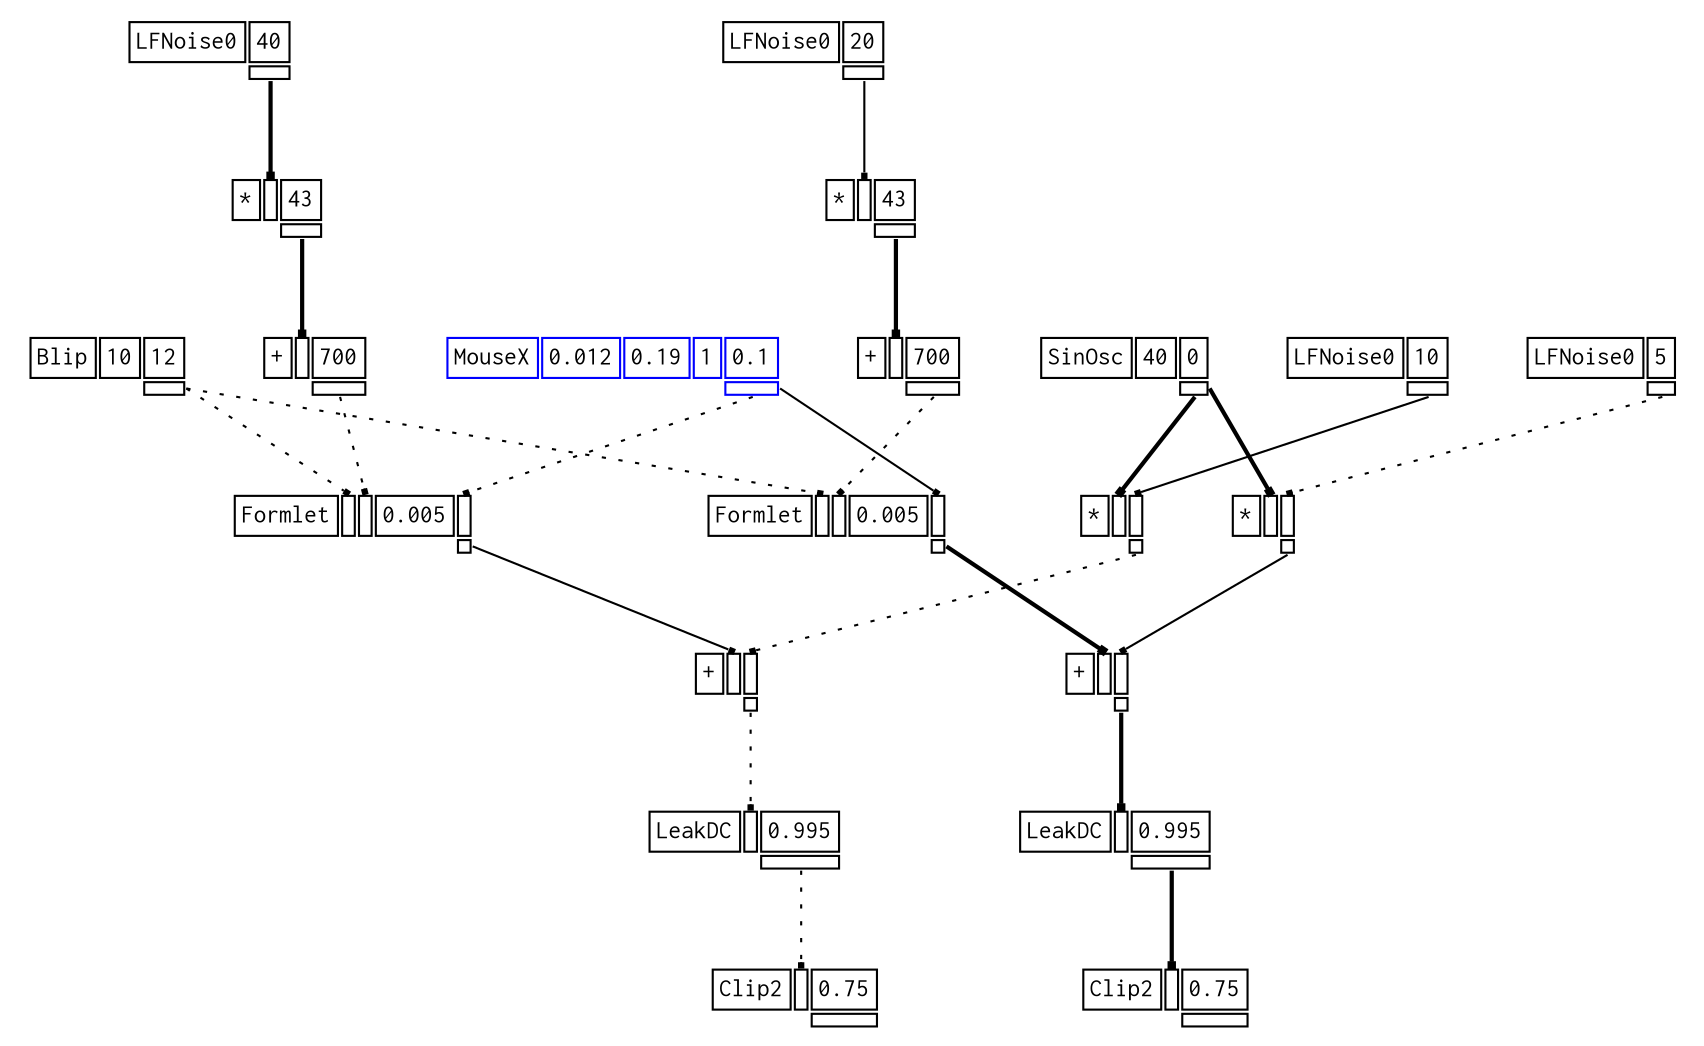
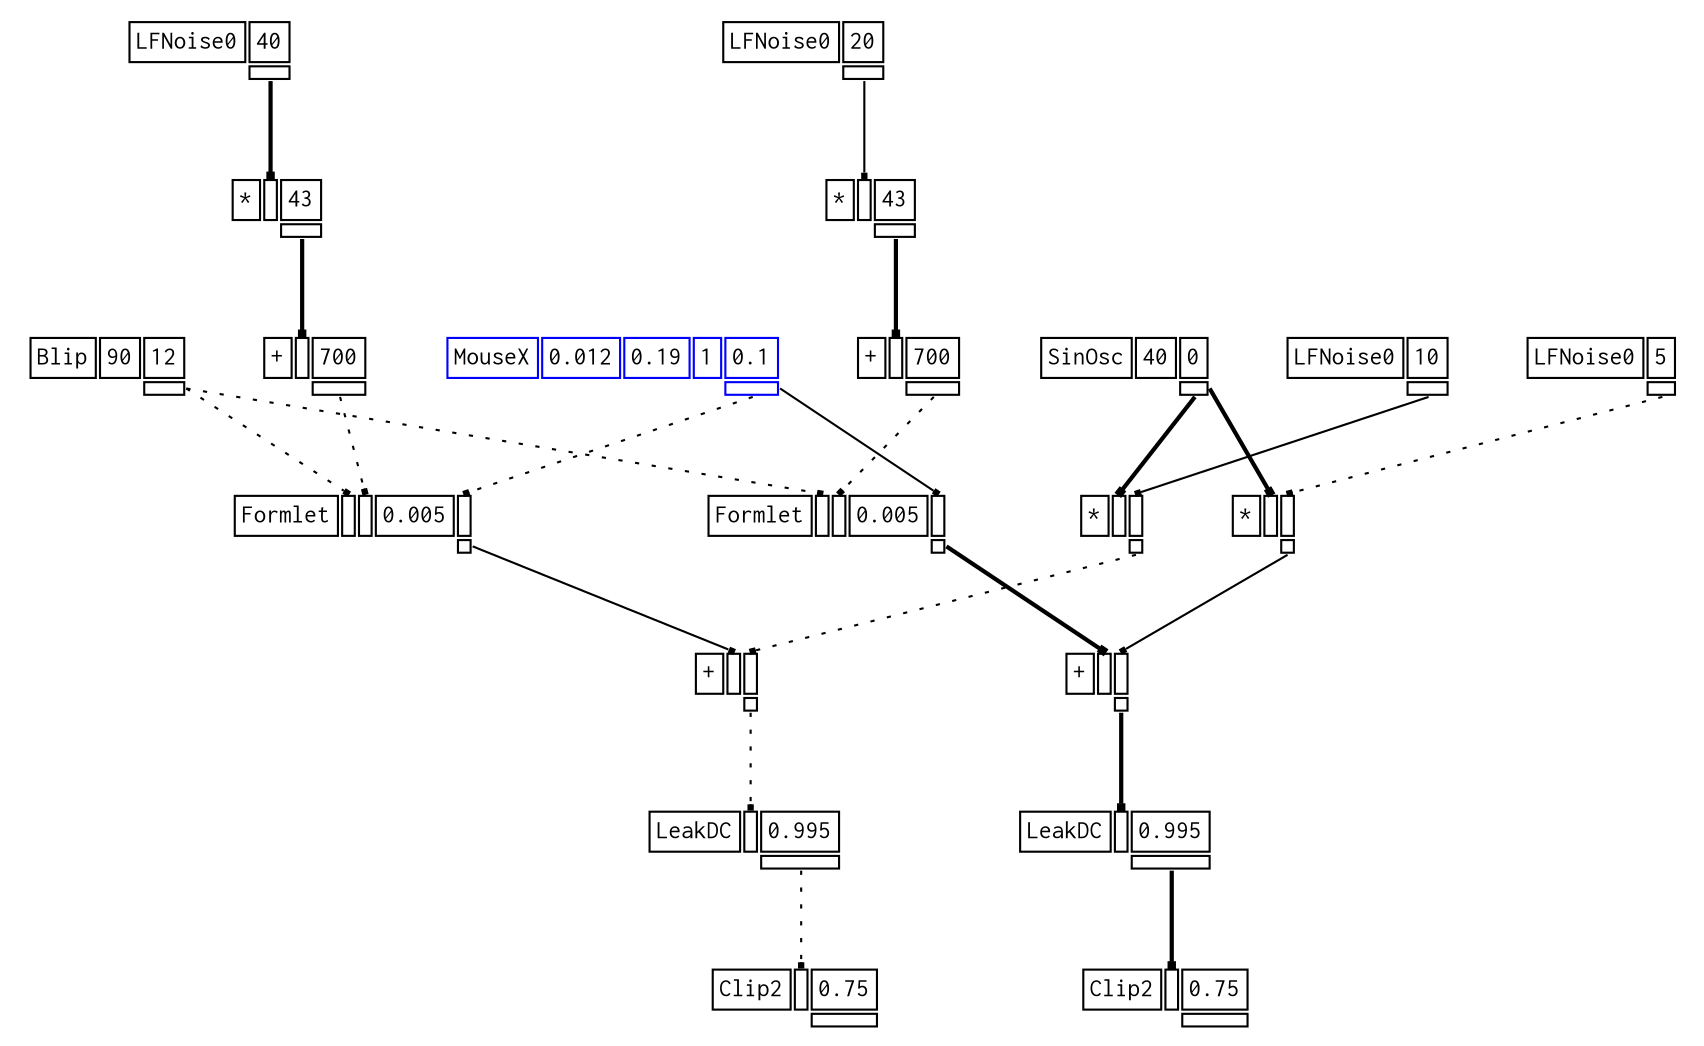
(120, 357) -> (120, 357)
